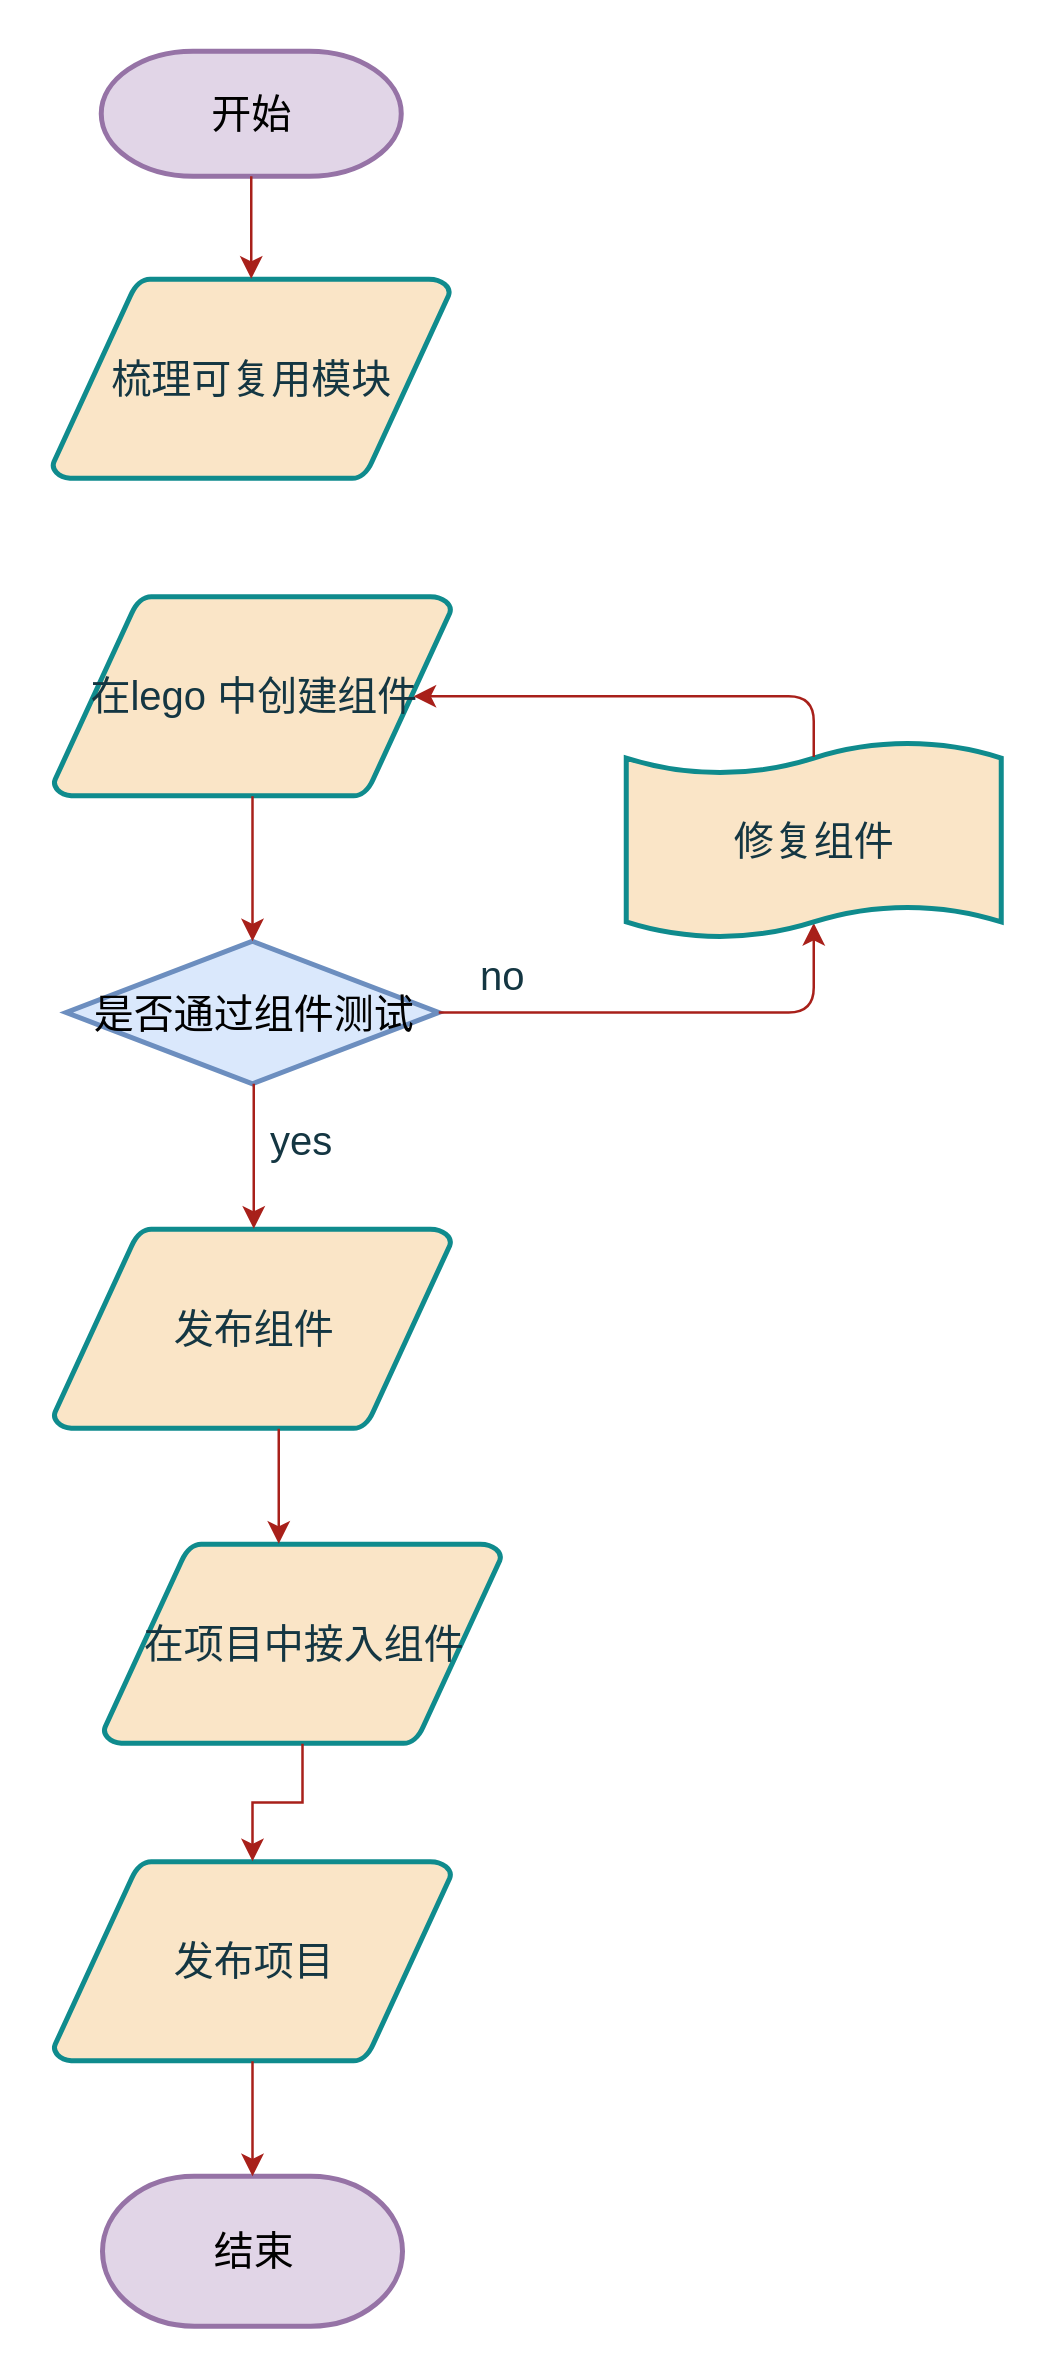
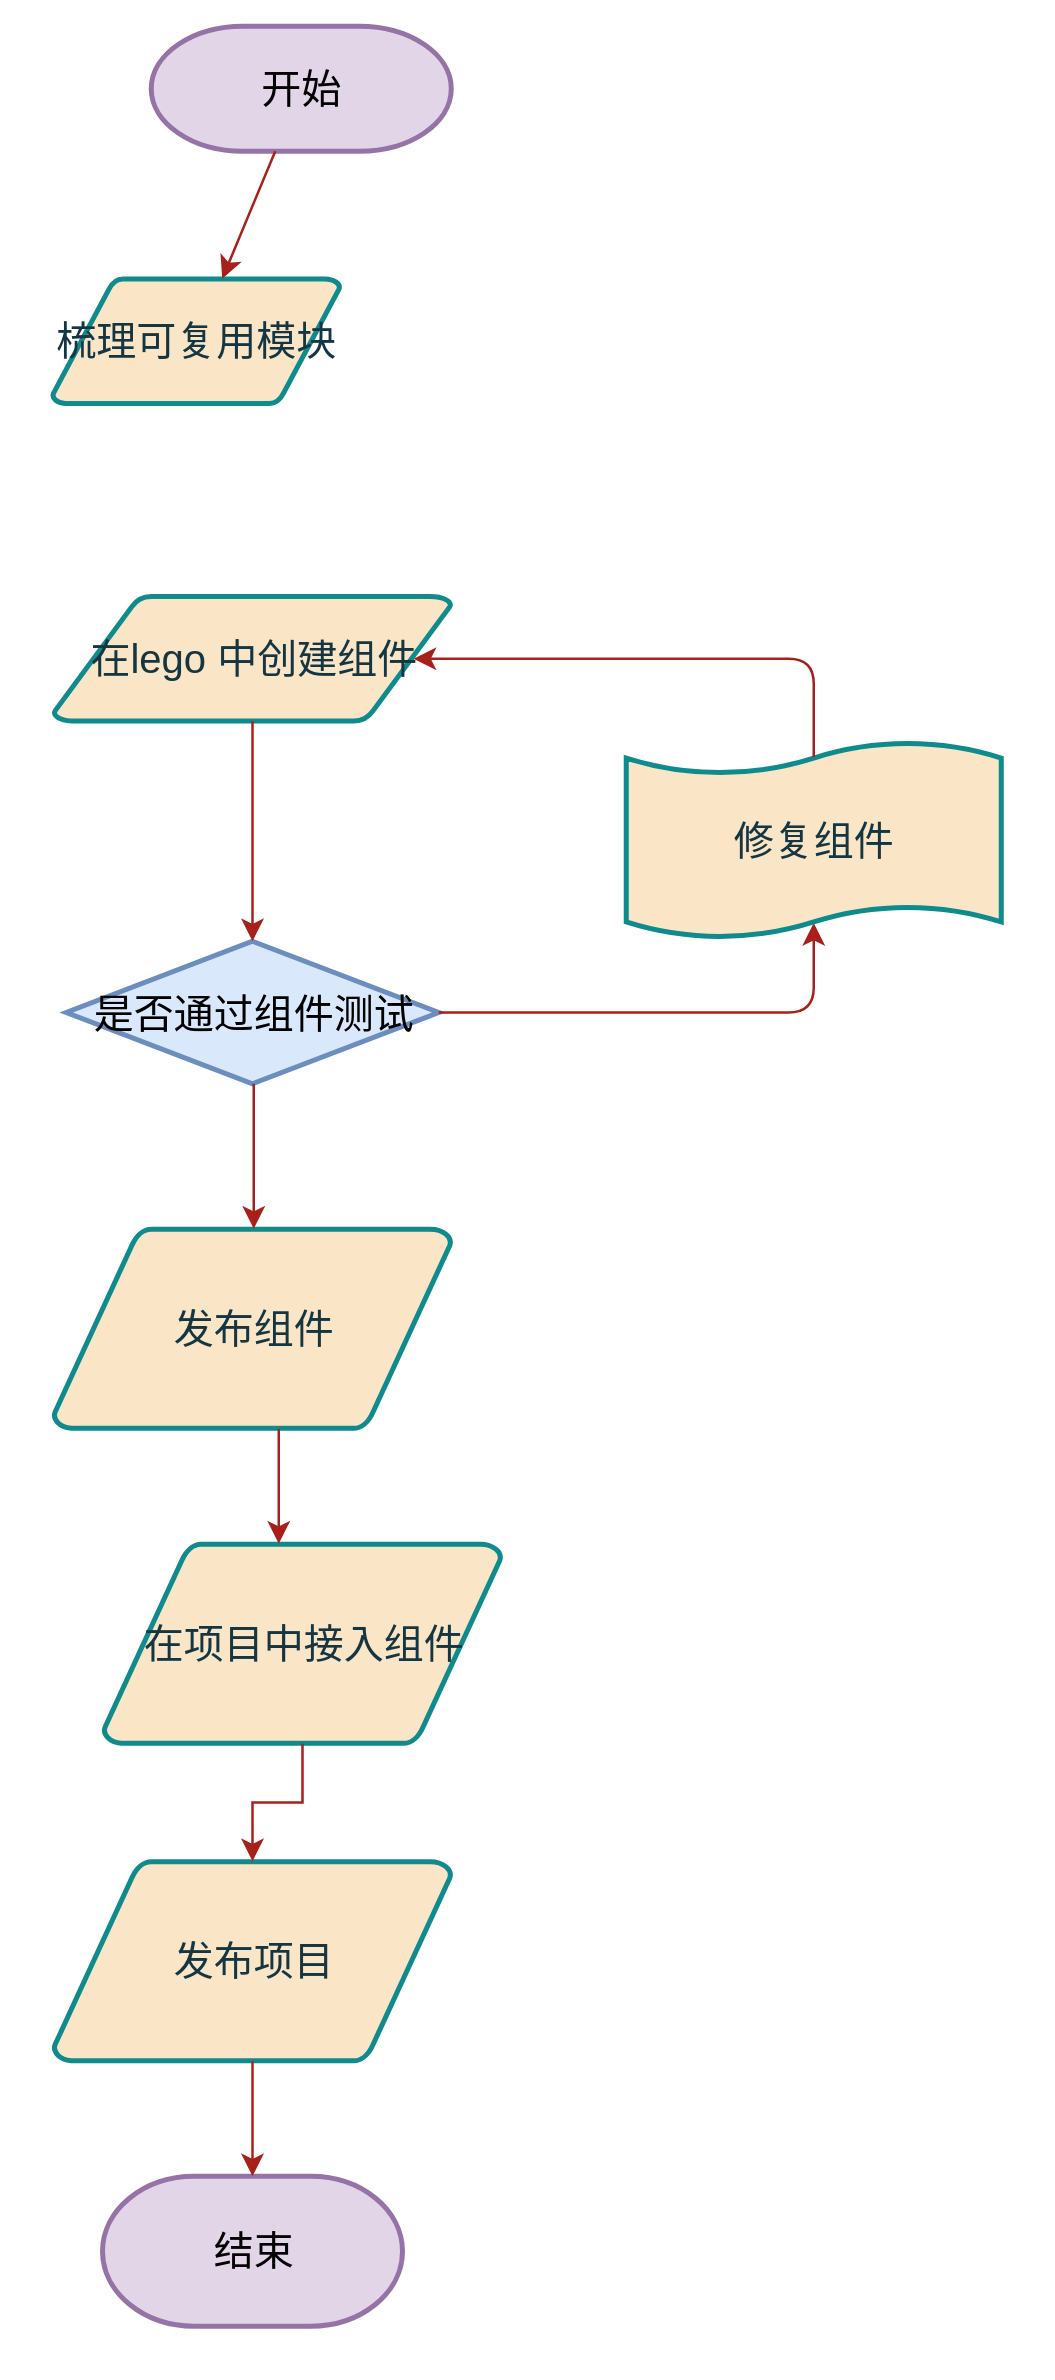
(251, 114) -> (301, 89)
(251, 379) -> (196, 341)
(253, 696) -> (253, 659)
(526, 969) -> none
(301, 1134) -> none
